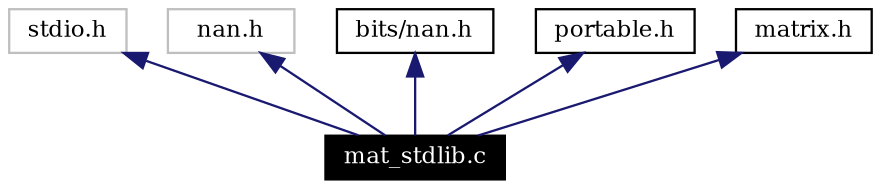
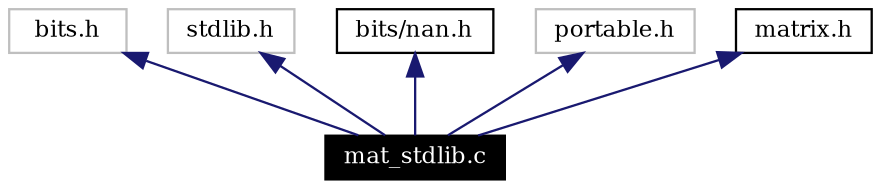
(68, 31) -> (68, 31)
(231, 31) -> (231, 31)
(615, 31) -> (615, 31)
